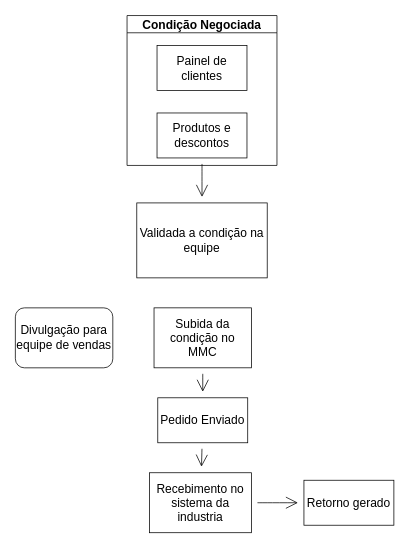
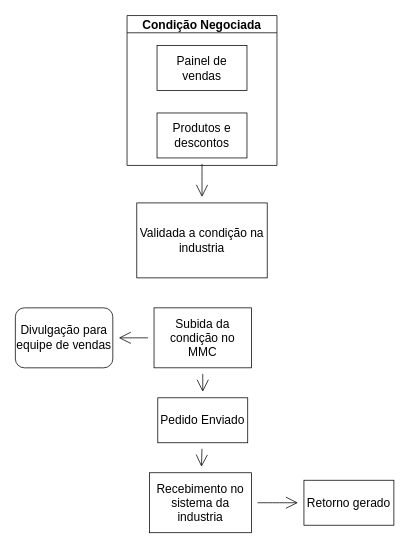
(202, 68) -> (202, 68)
(202, 240) -> (202, 240)
none -> (135, 338)
